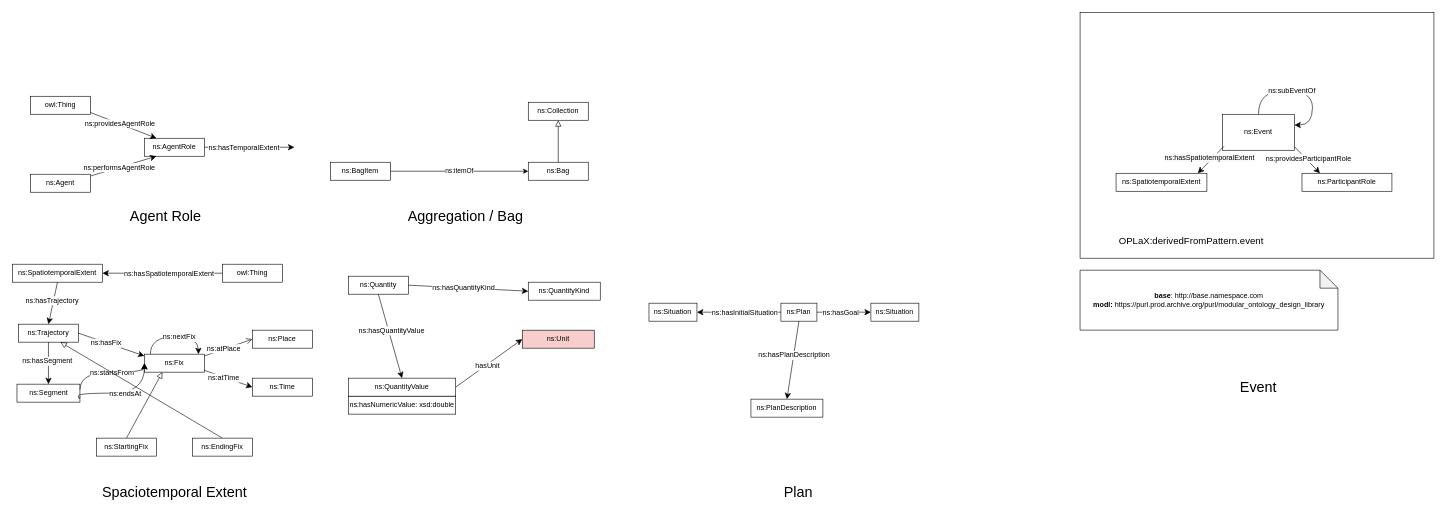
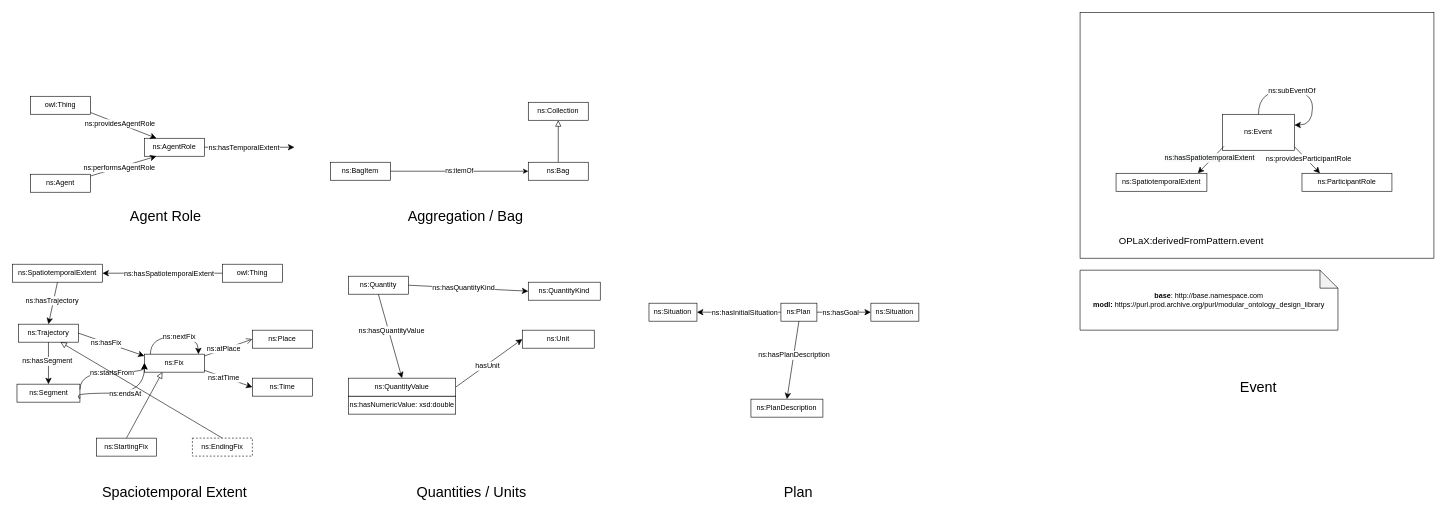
(558, 339) -> (558, 339)
(222, 447) -> (222, 447)
none -> (471, 492)
